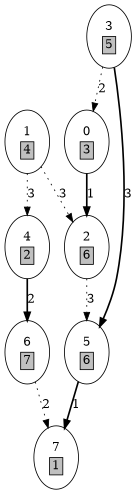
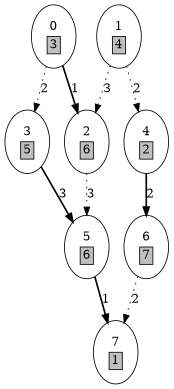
(99, 85) -> (42, 85)
(31, 194) -> (137, 89)
